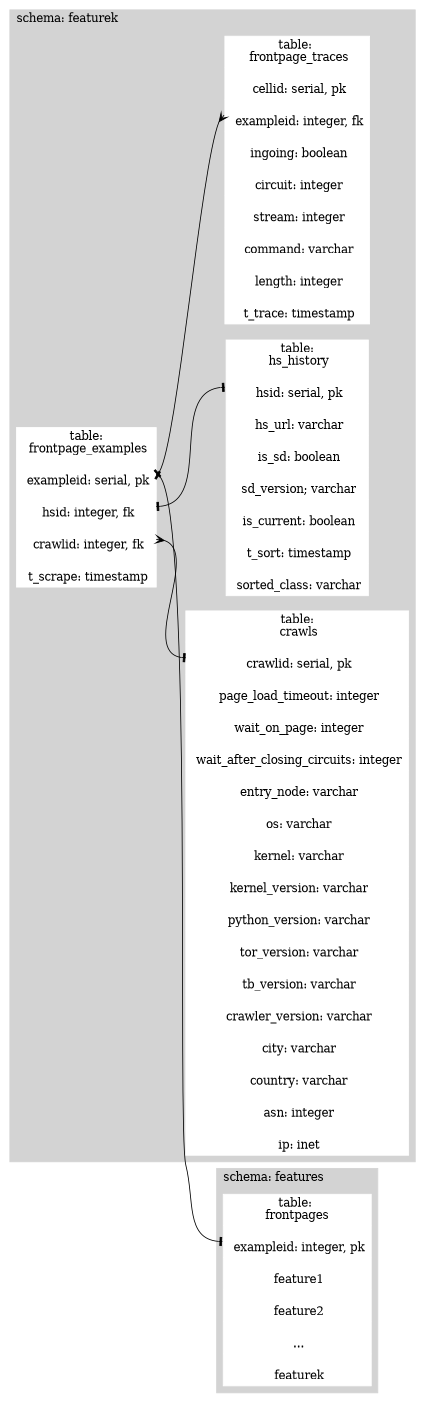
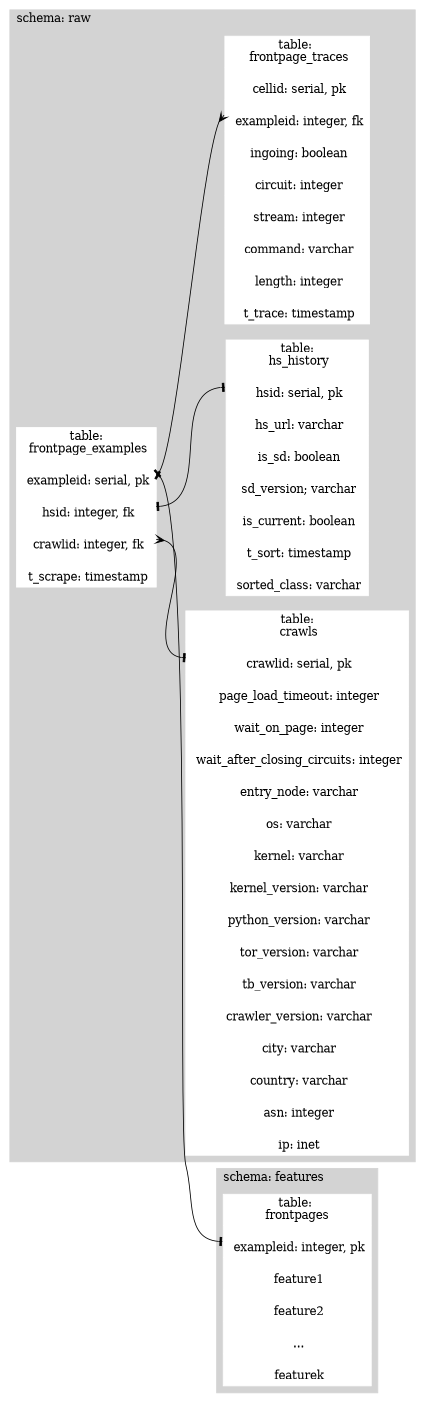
(67, 19) -> (54, 19)
